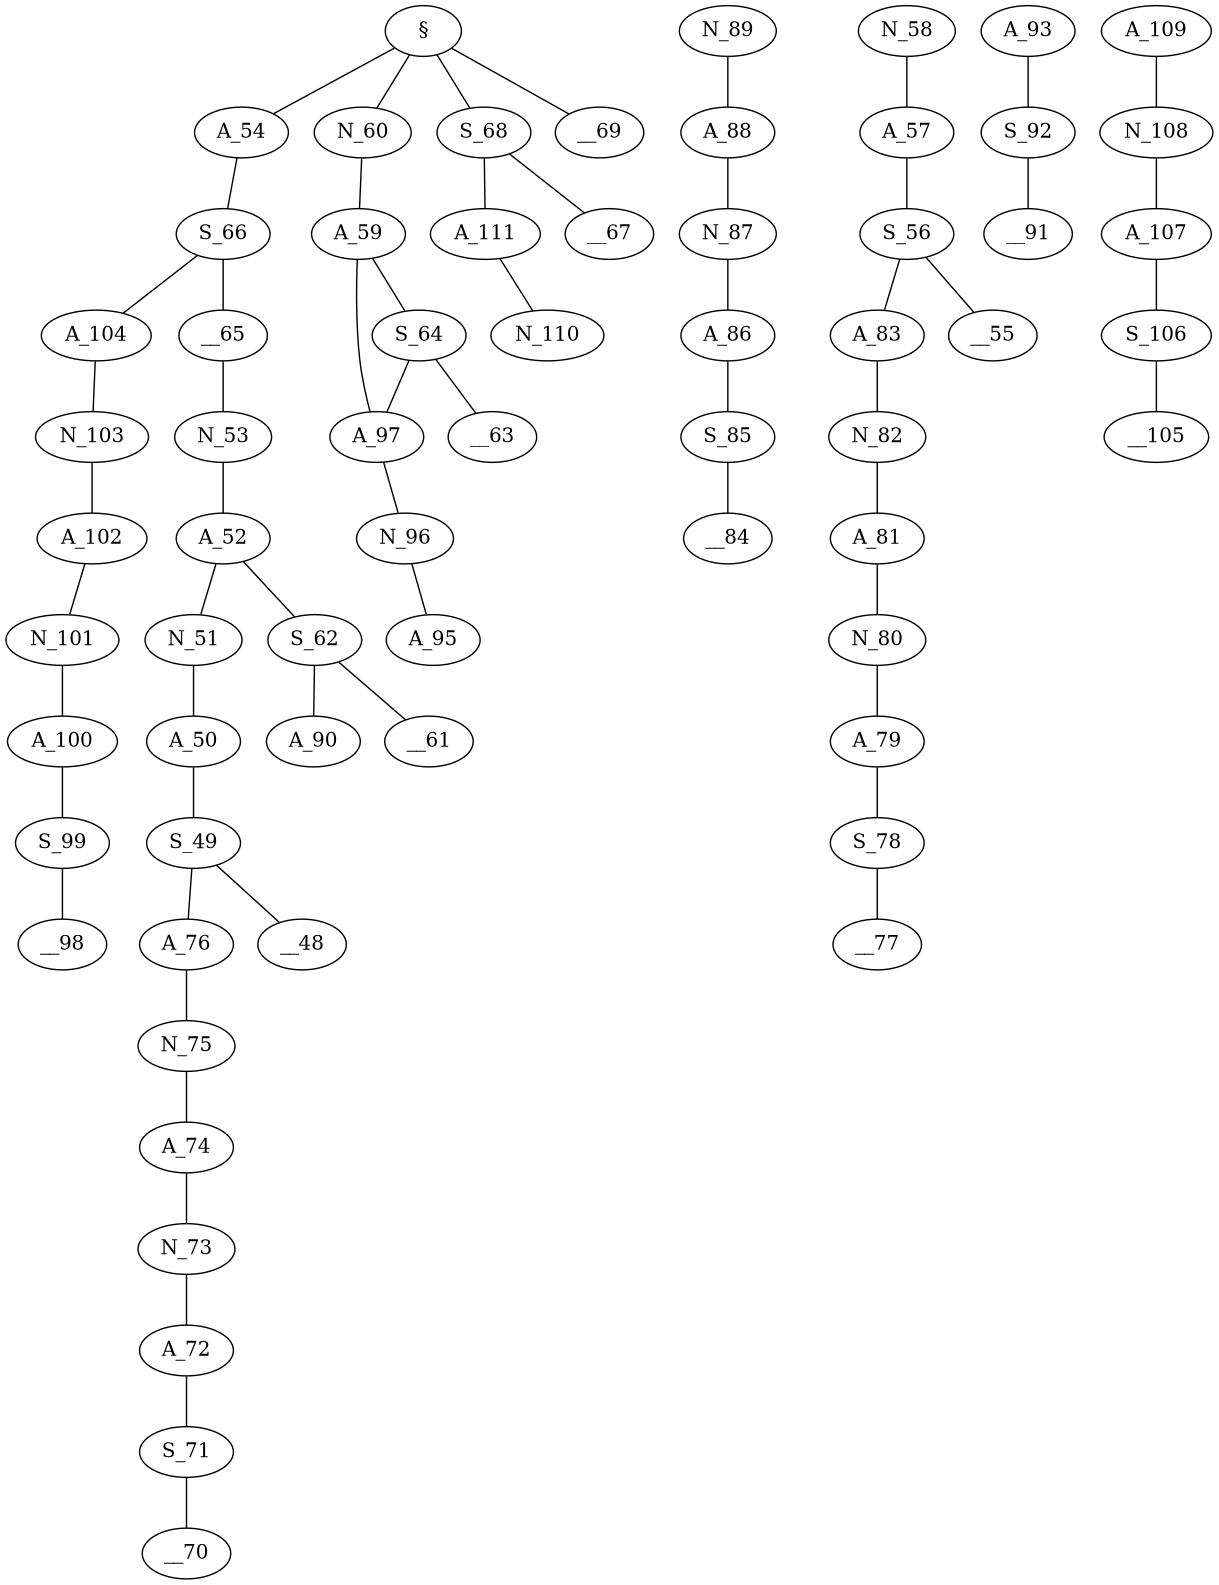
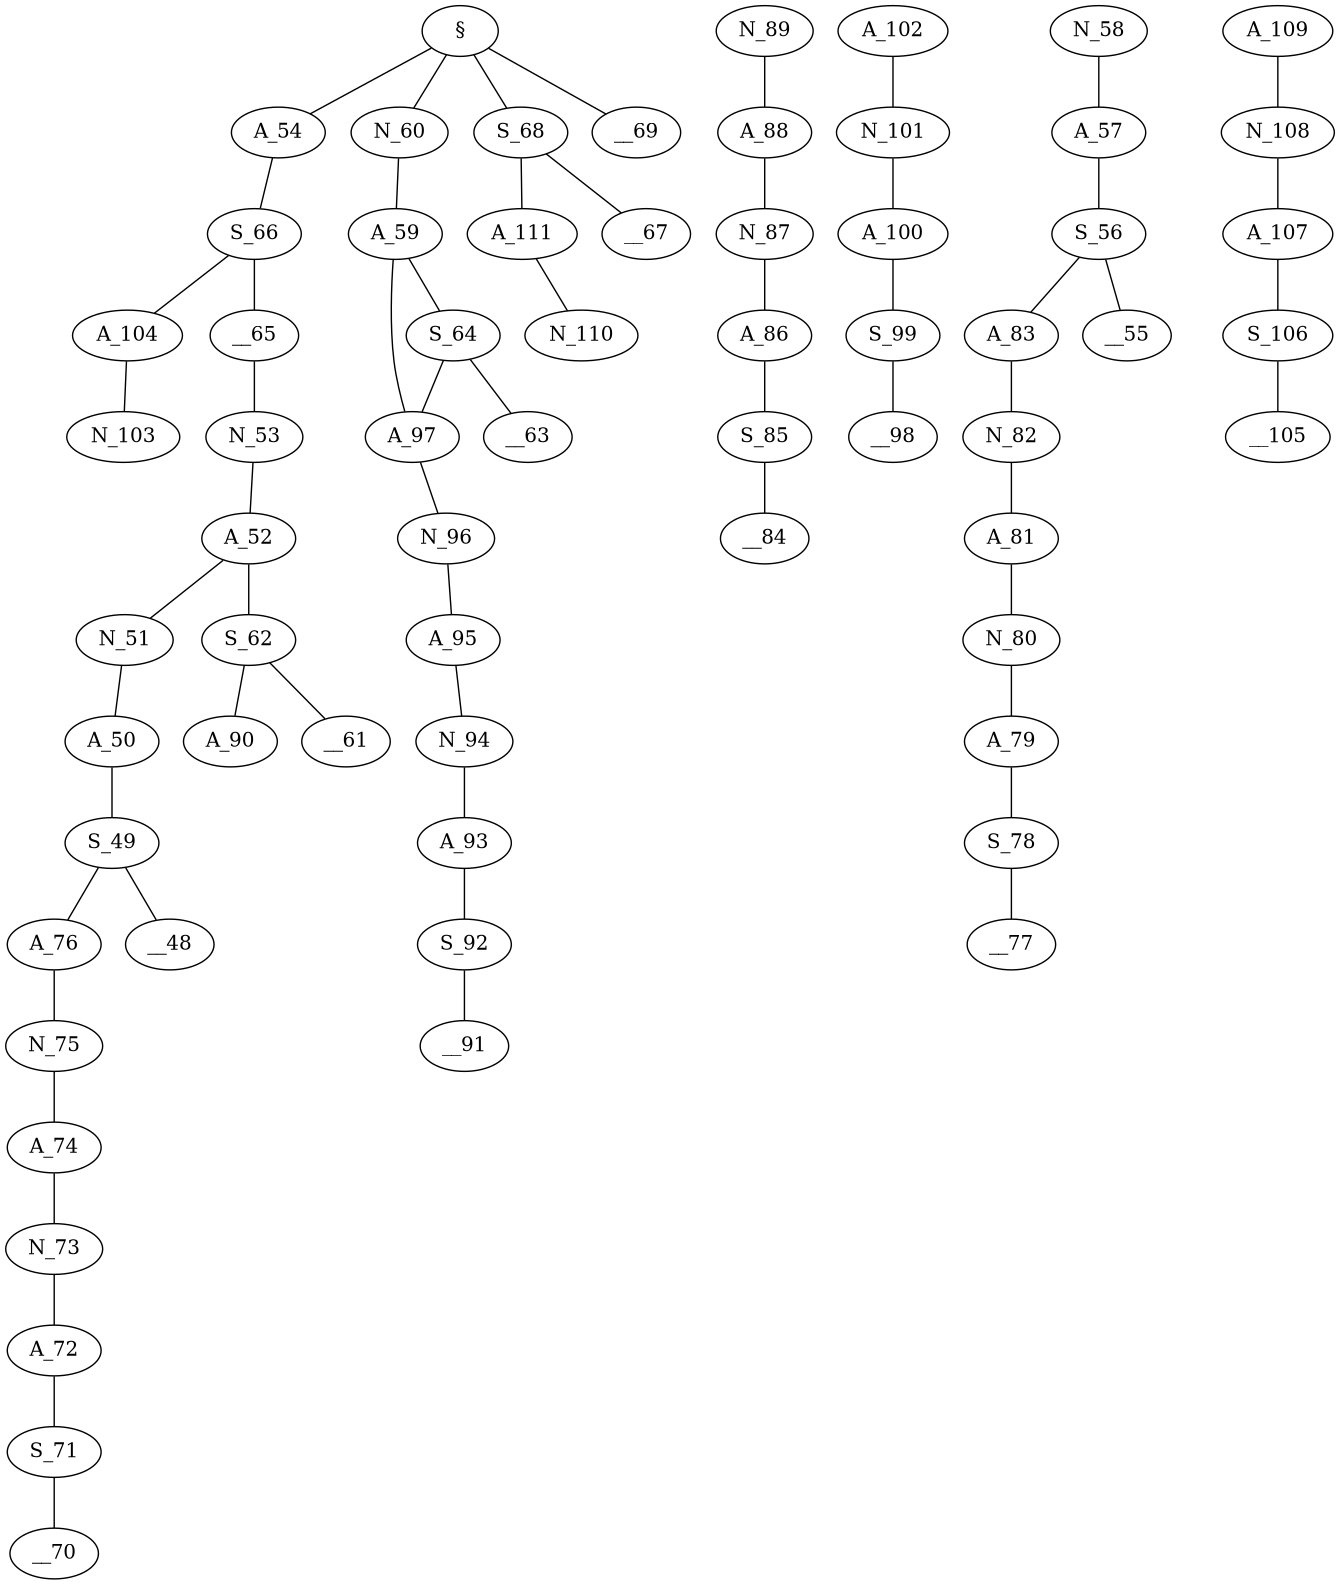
(92, 488) -> none
none -> (464, 742)
